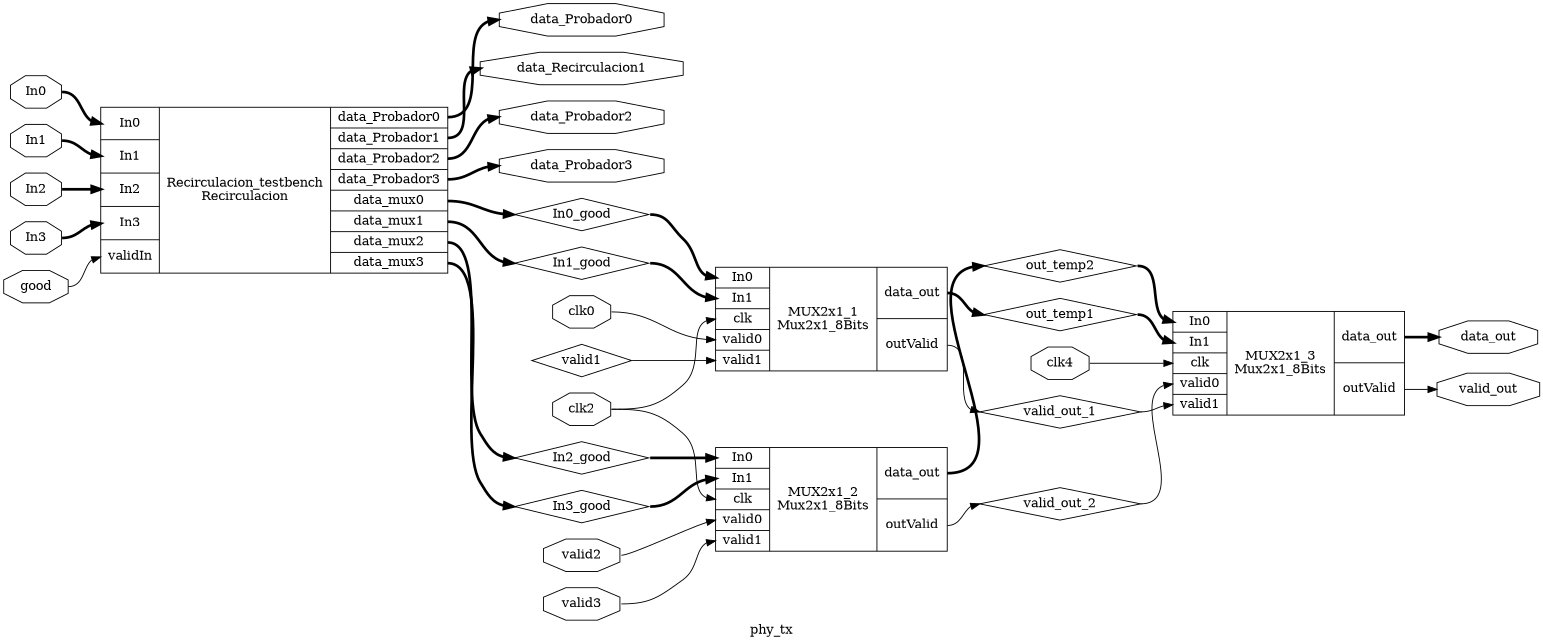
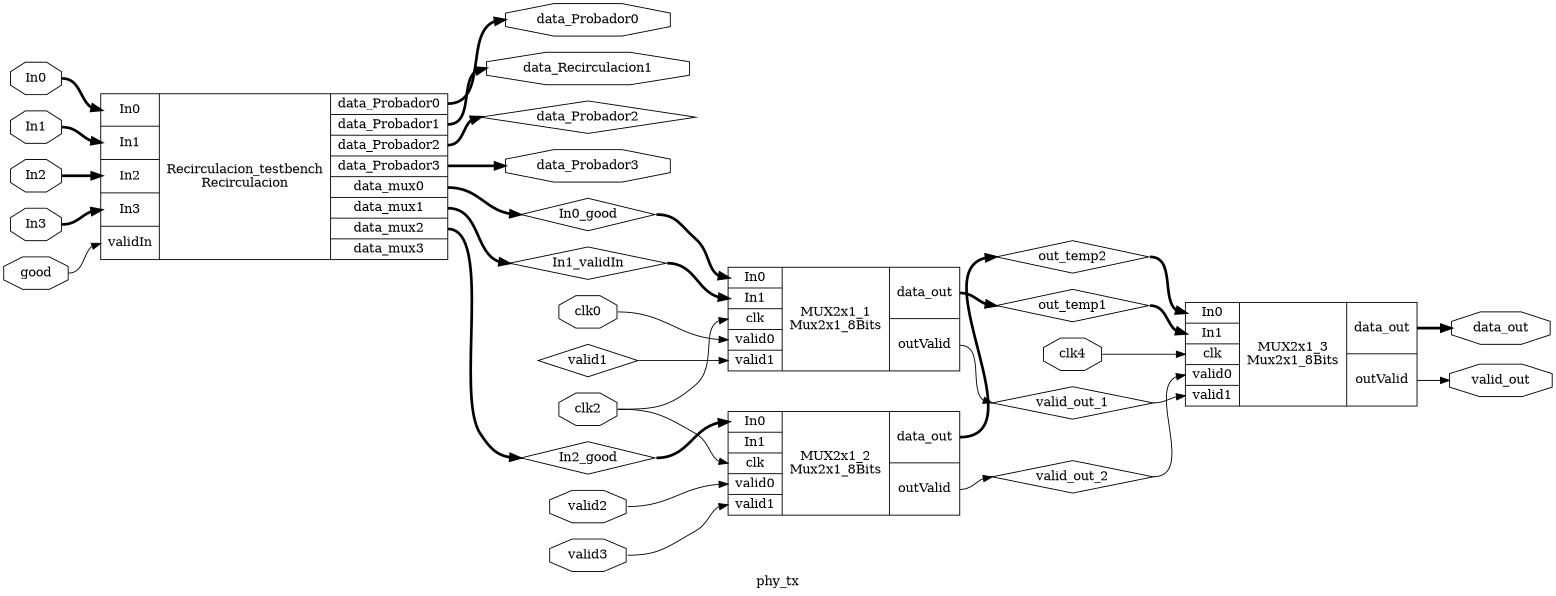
(582, 117) -> (588, 117)
(582, 263) -> (588, 263)
(582, 507) -> none
